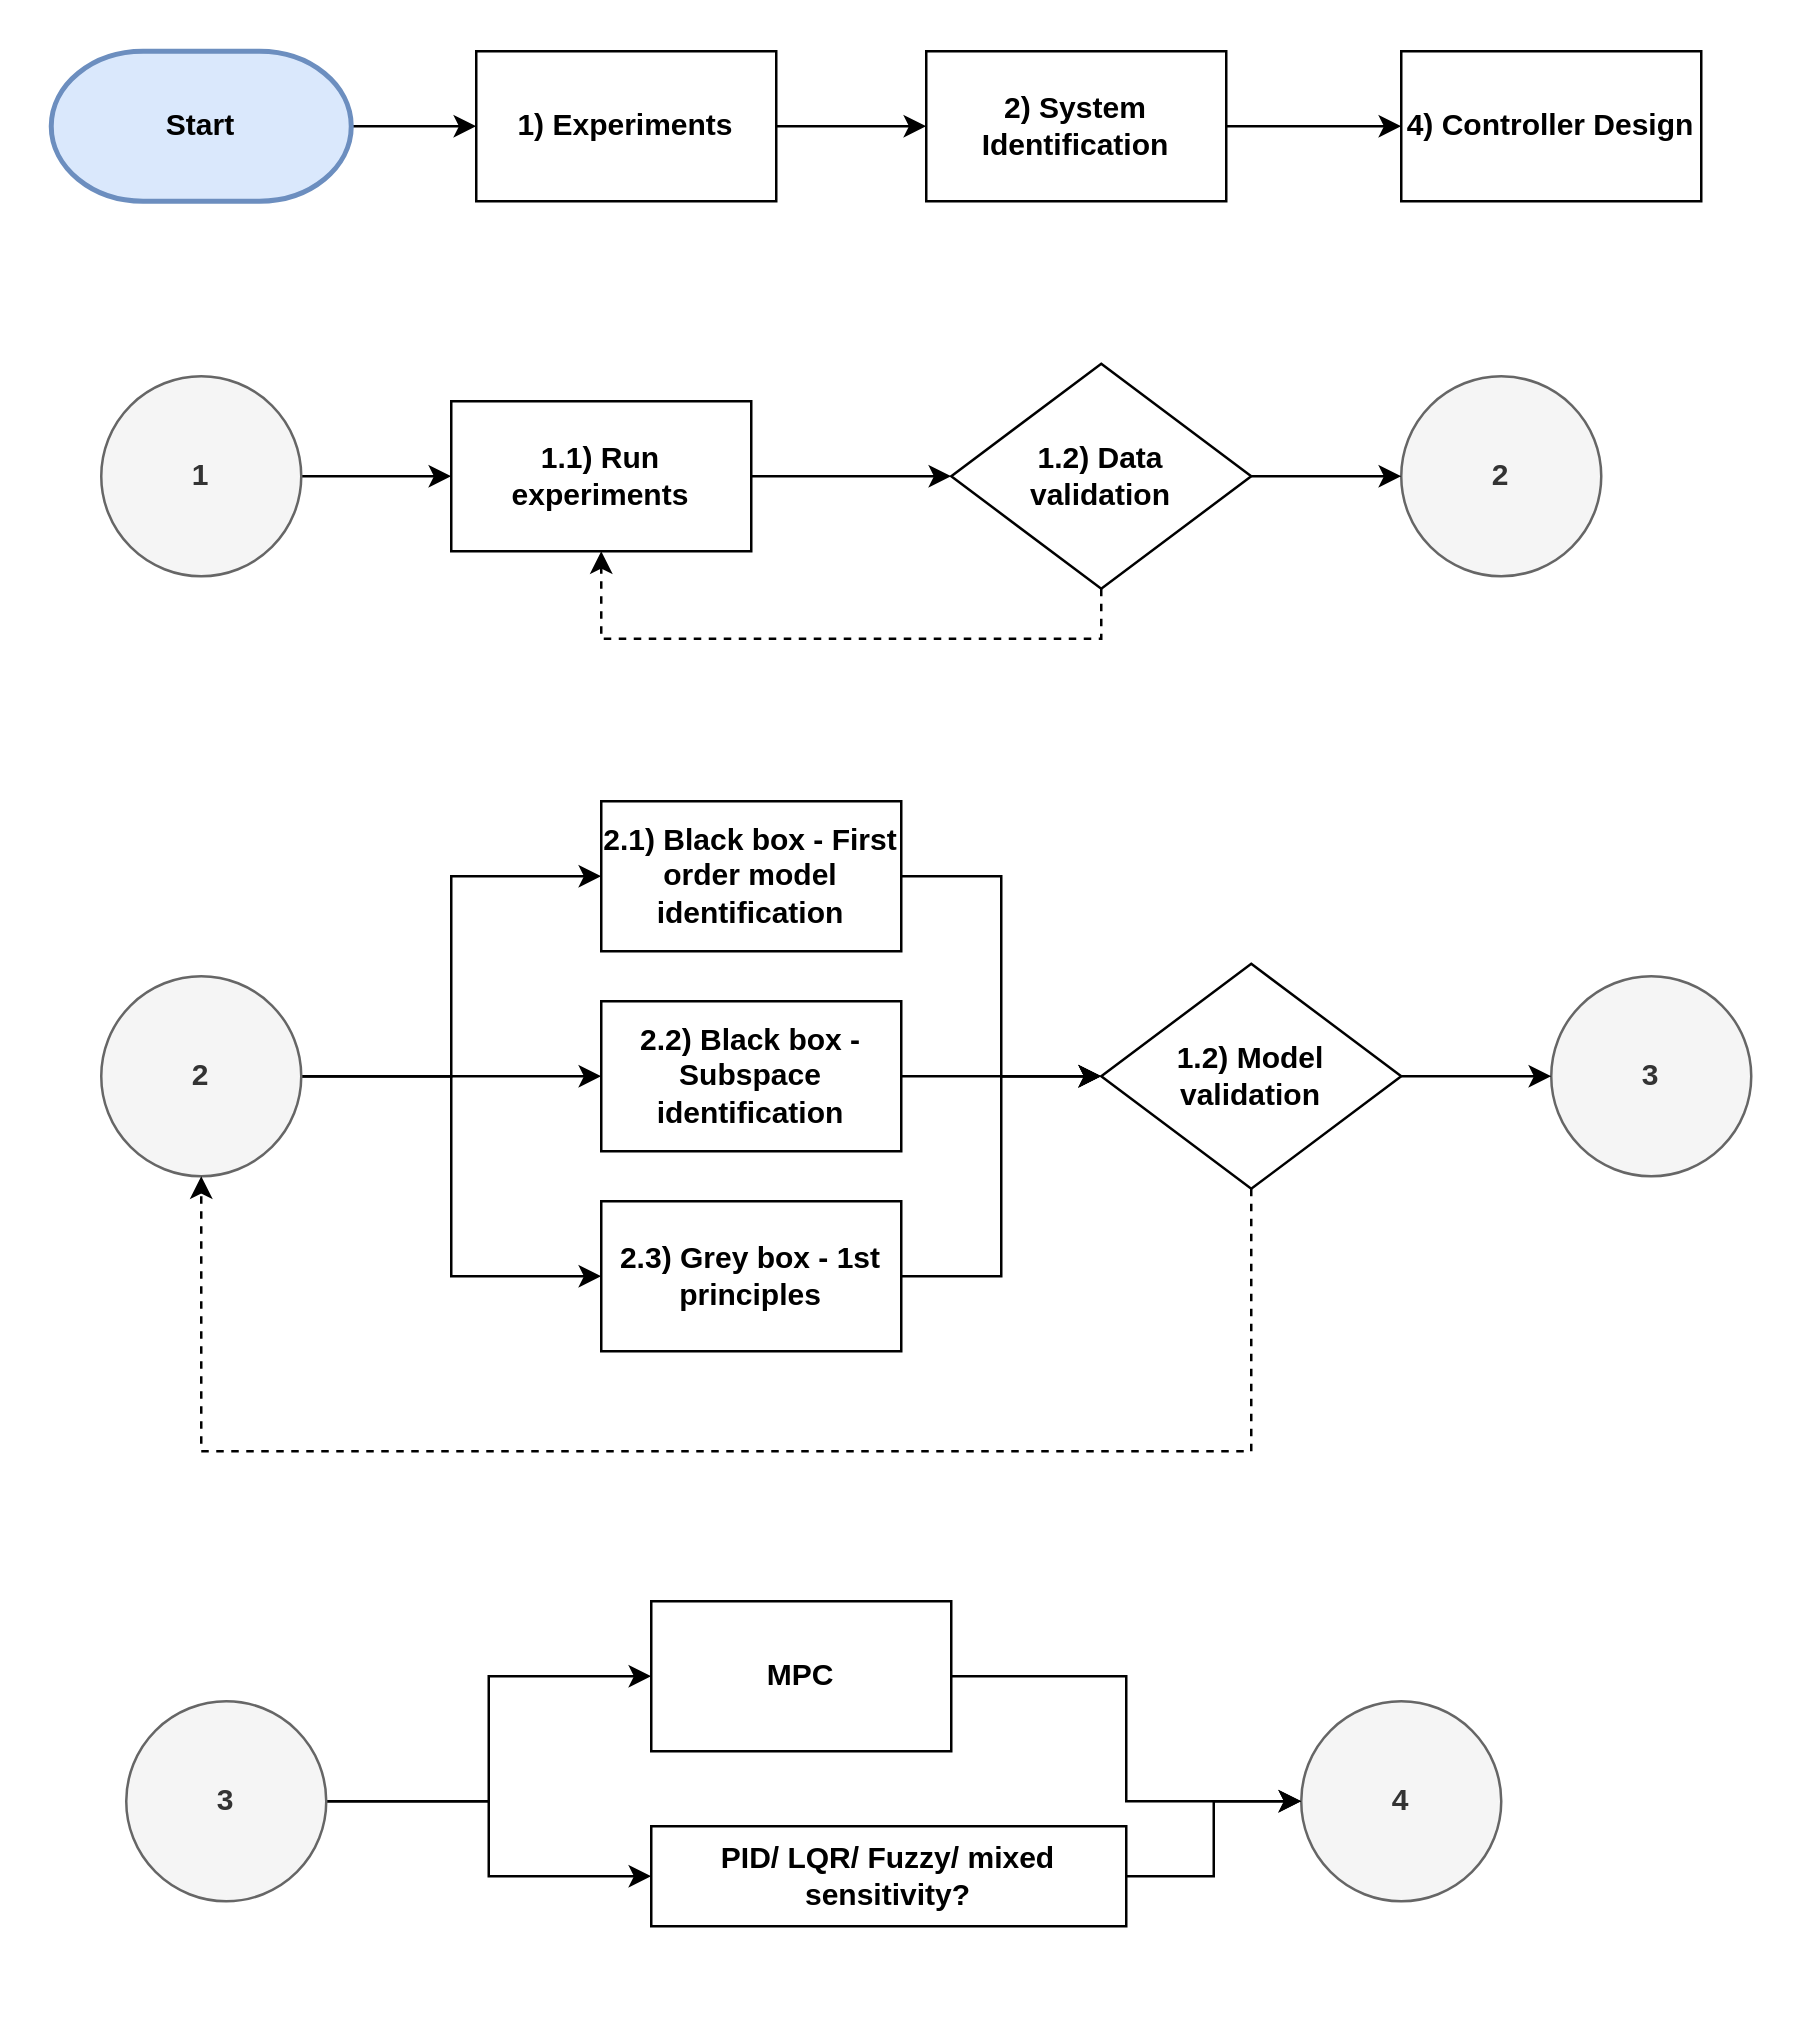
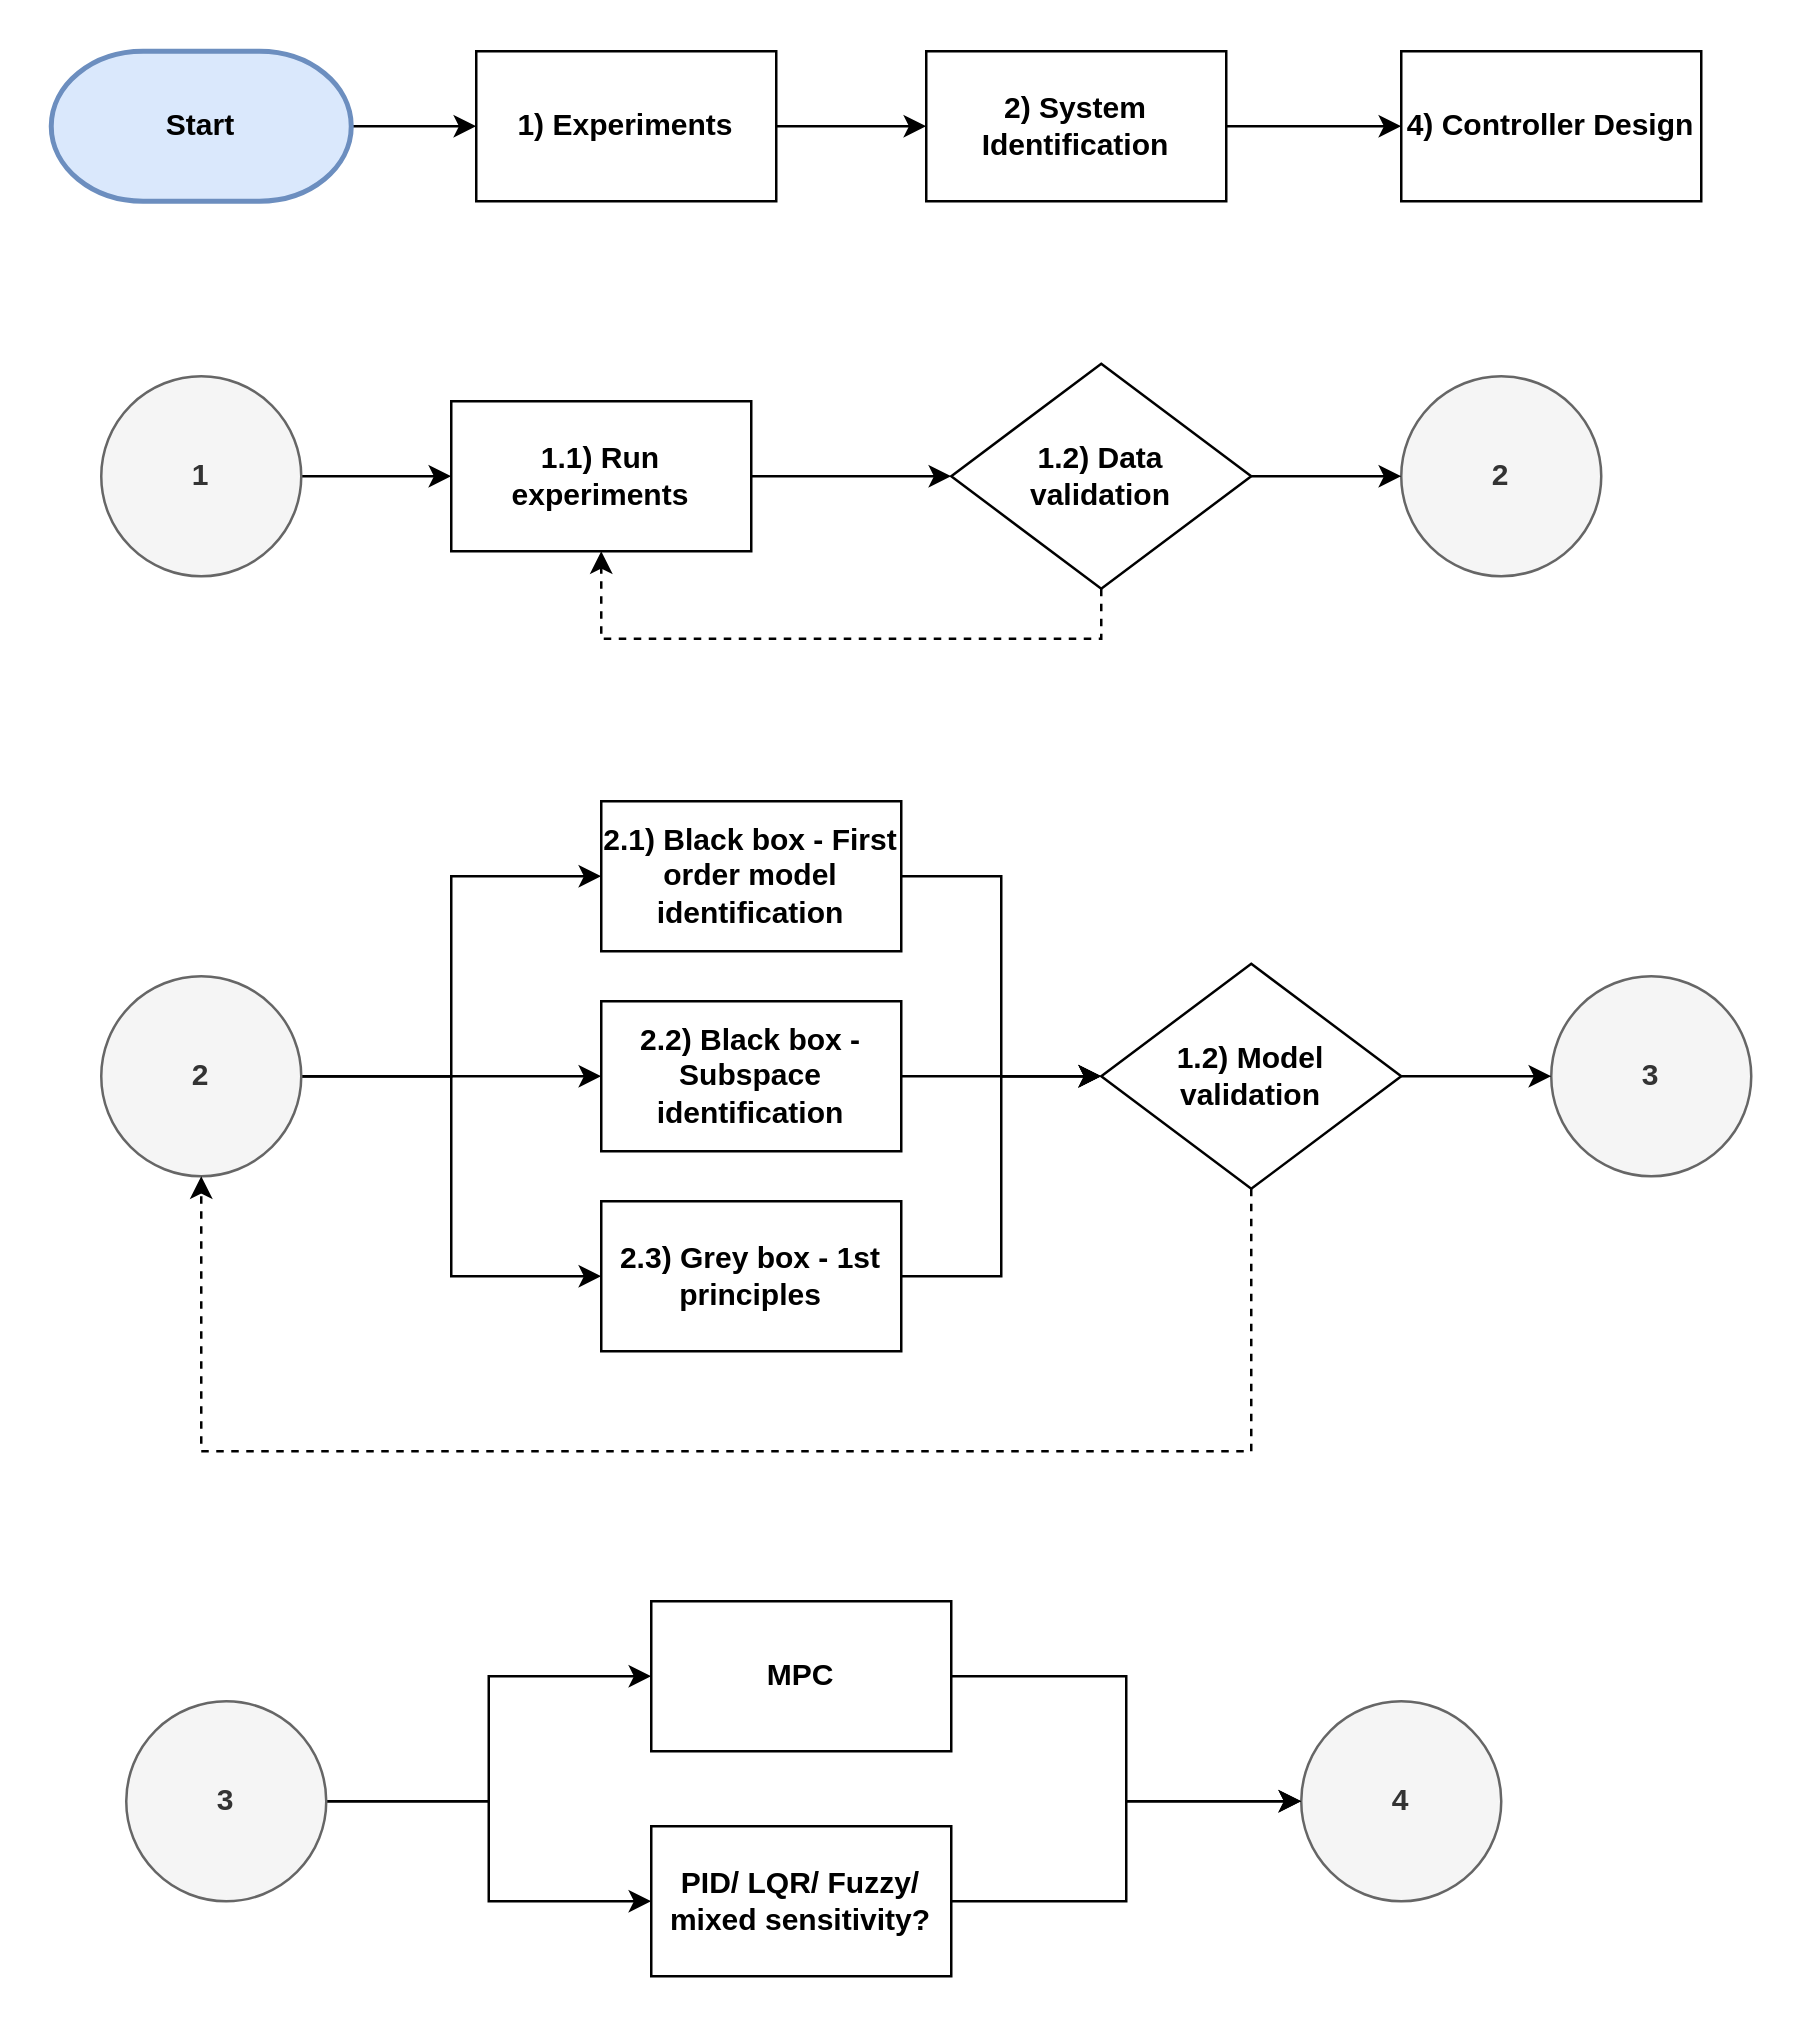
(889, 1876) -> (801, 1901)
